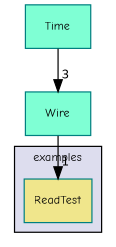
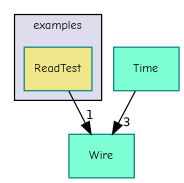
(58, 154) -> (77, 108)
